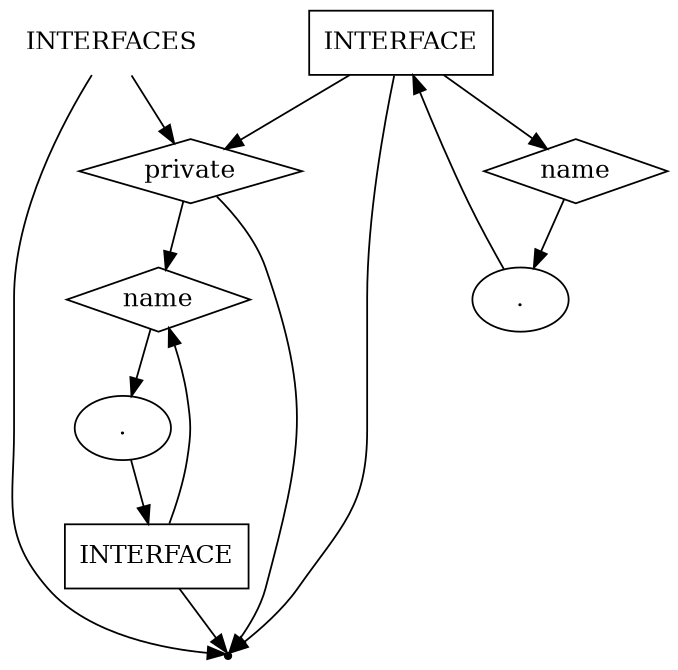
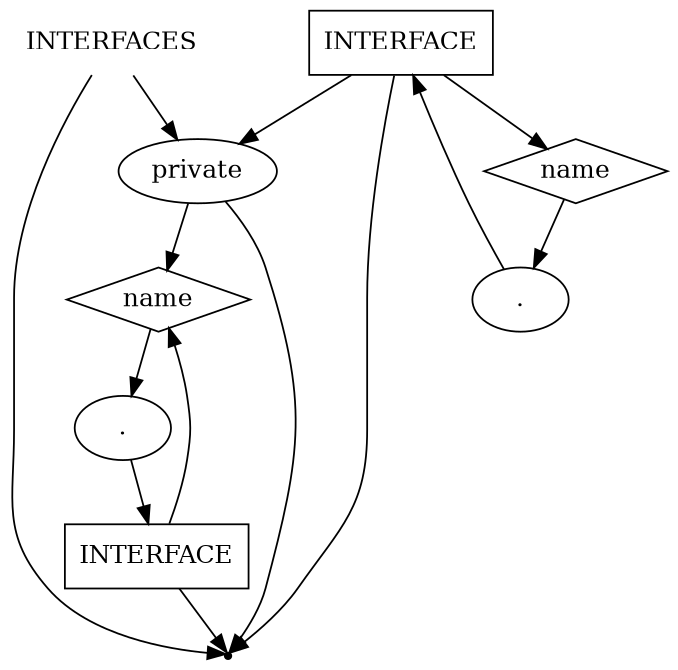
(191, 171) -> (198, 171)
